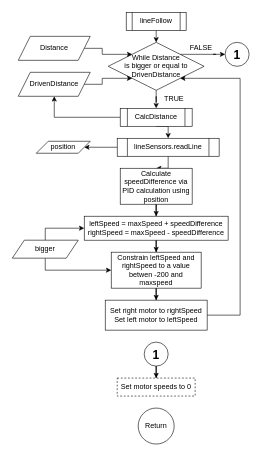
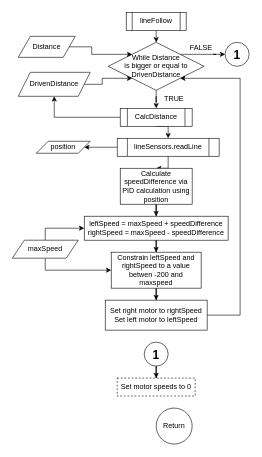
(54, 48) -> (47, 47)
(45, 249) -> (45, 249)
(156, 426) -> (174, 426)
